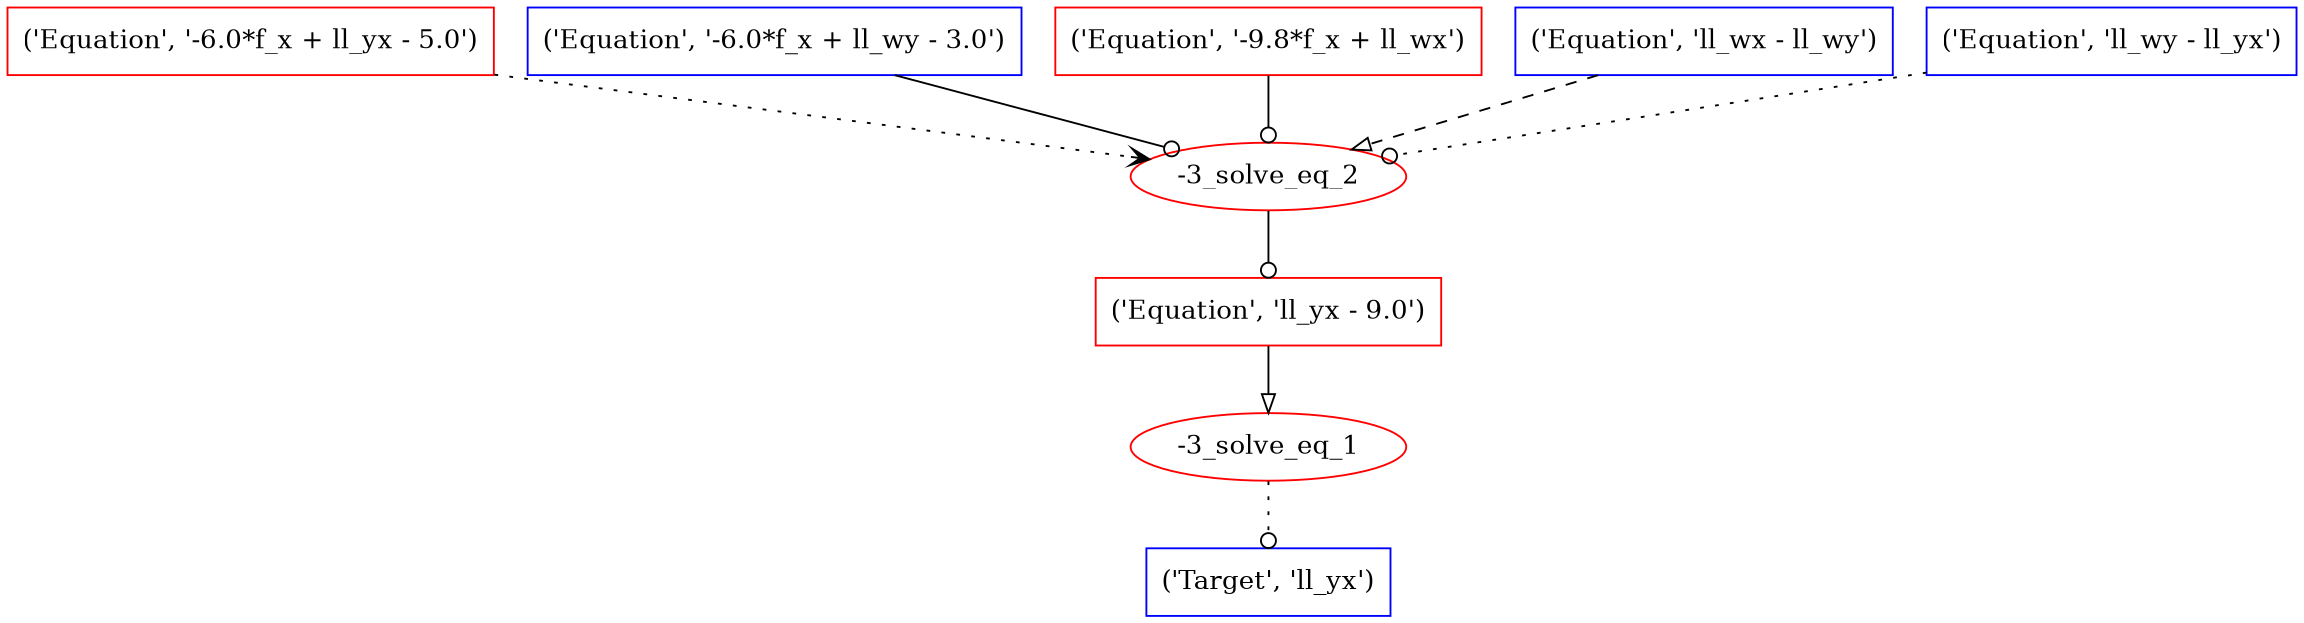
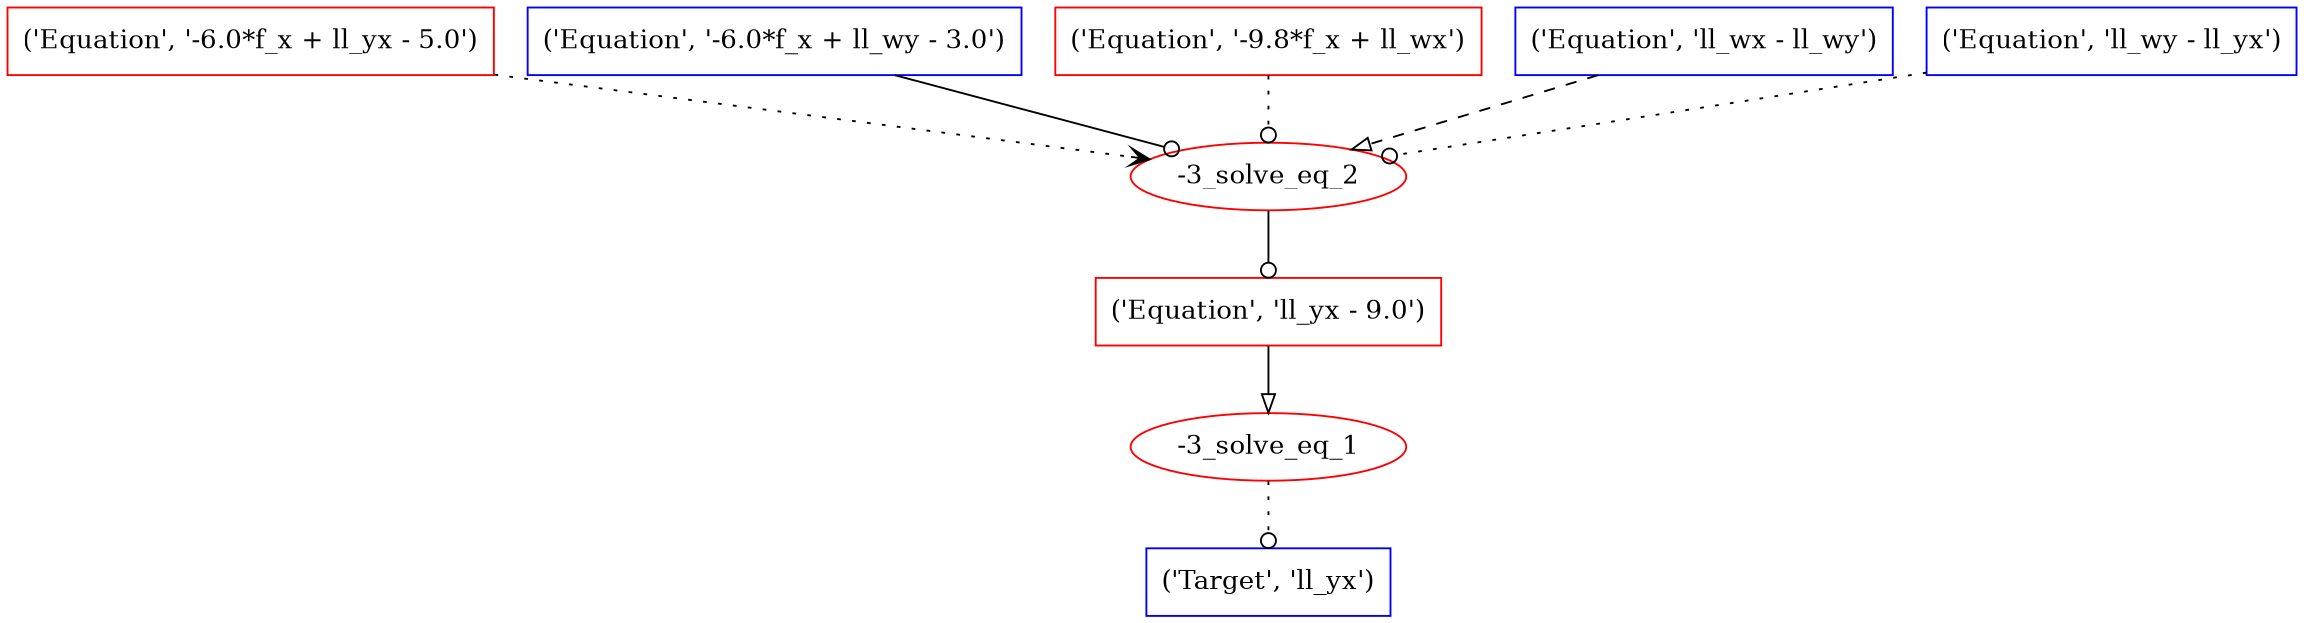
(1268, 102) -> (1268, 102)
